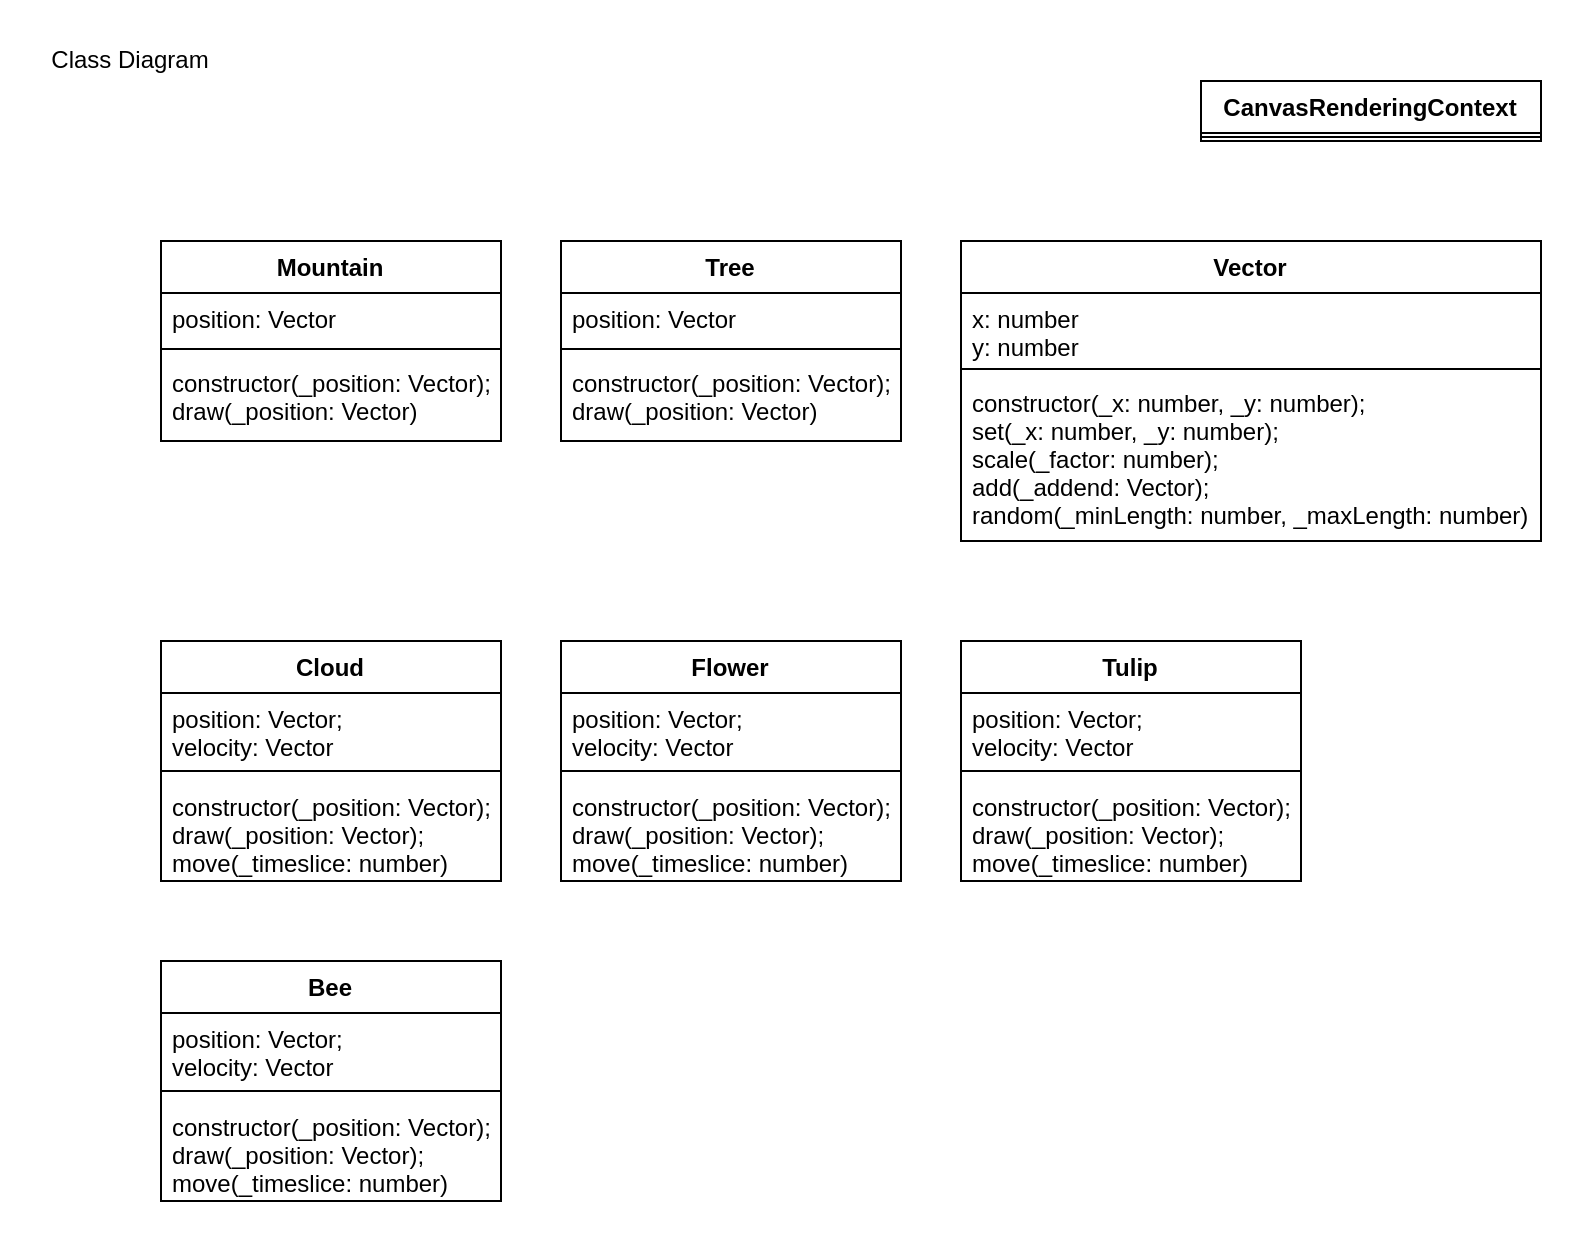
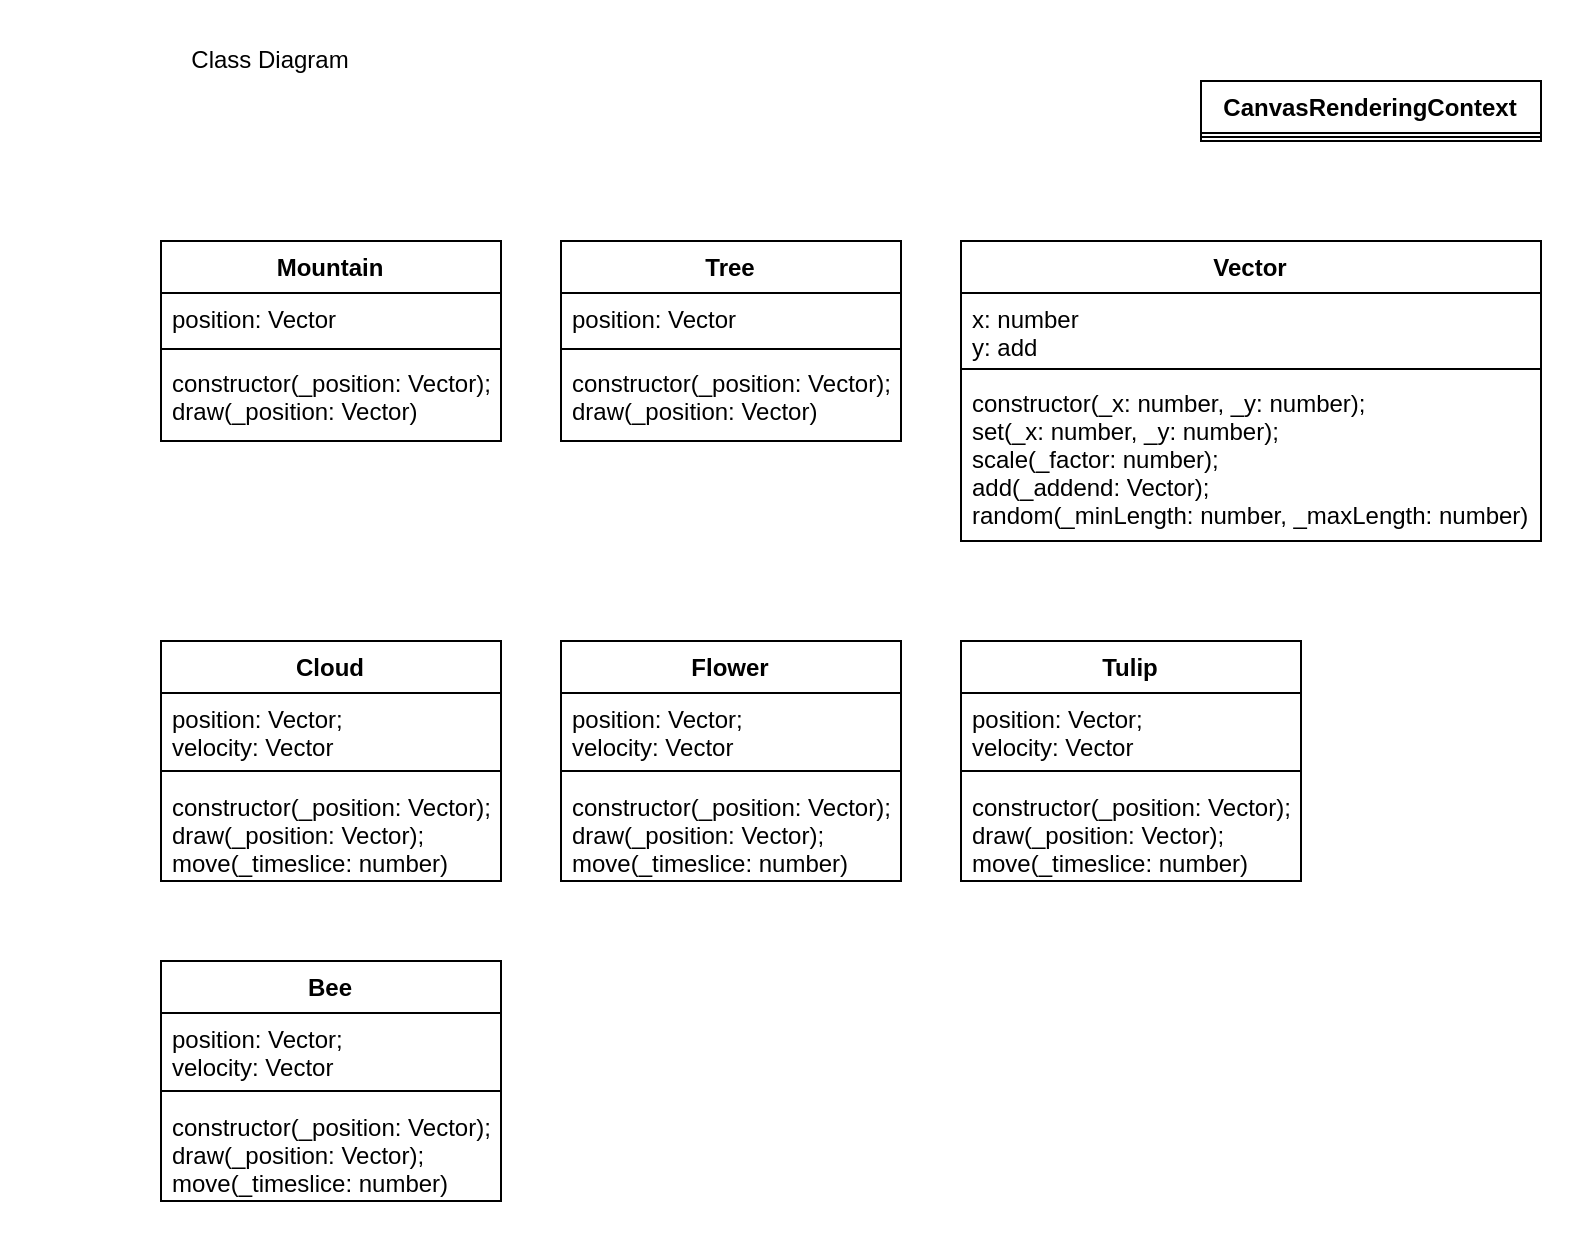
(131, 61) -> (271, 61)
(1026, 320) -> (1026, 320)
